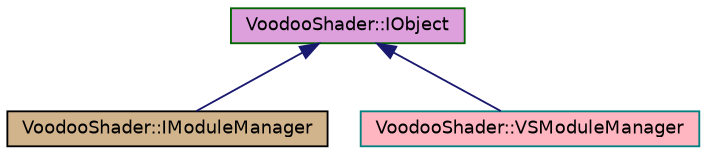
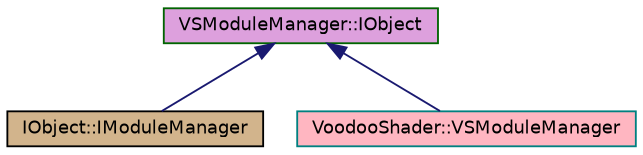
(348, 26) -> (301, 26)
(167, 129) -> (135, 129)
